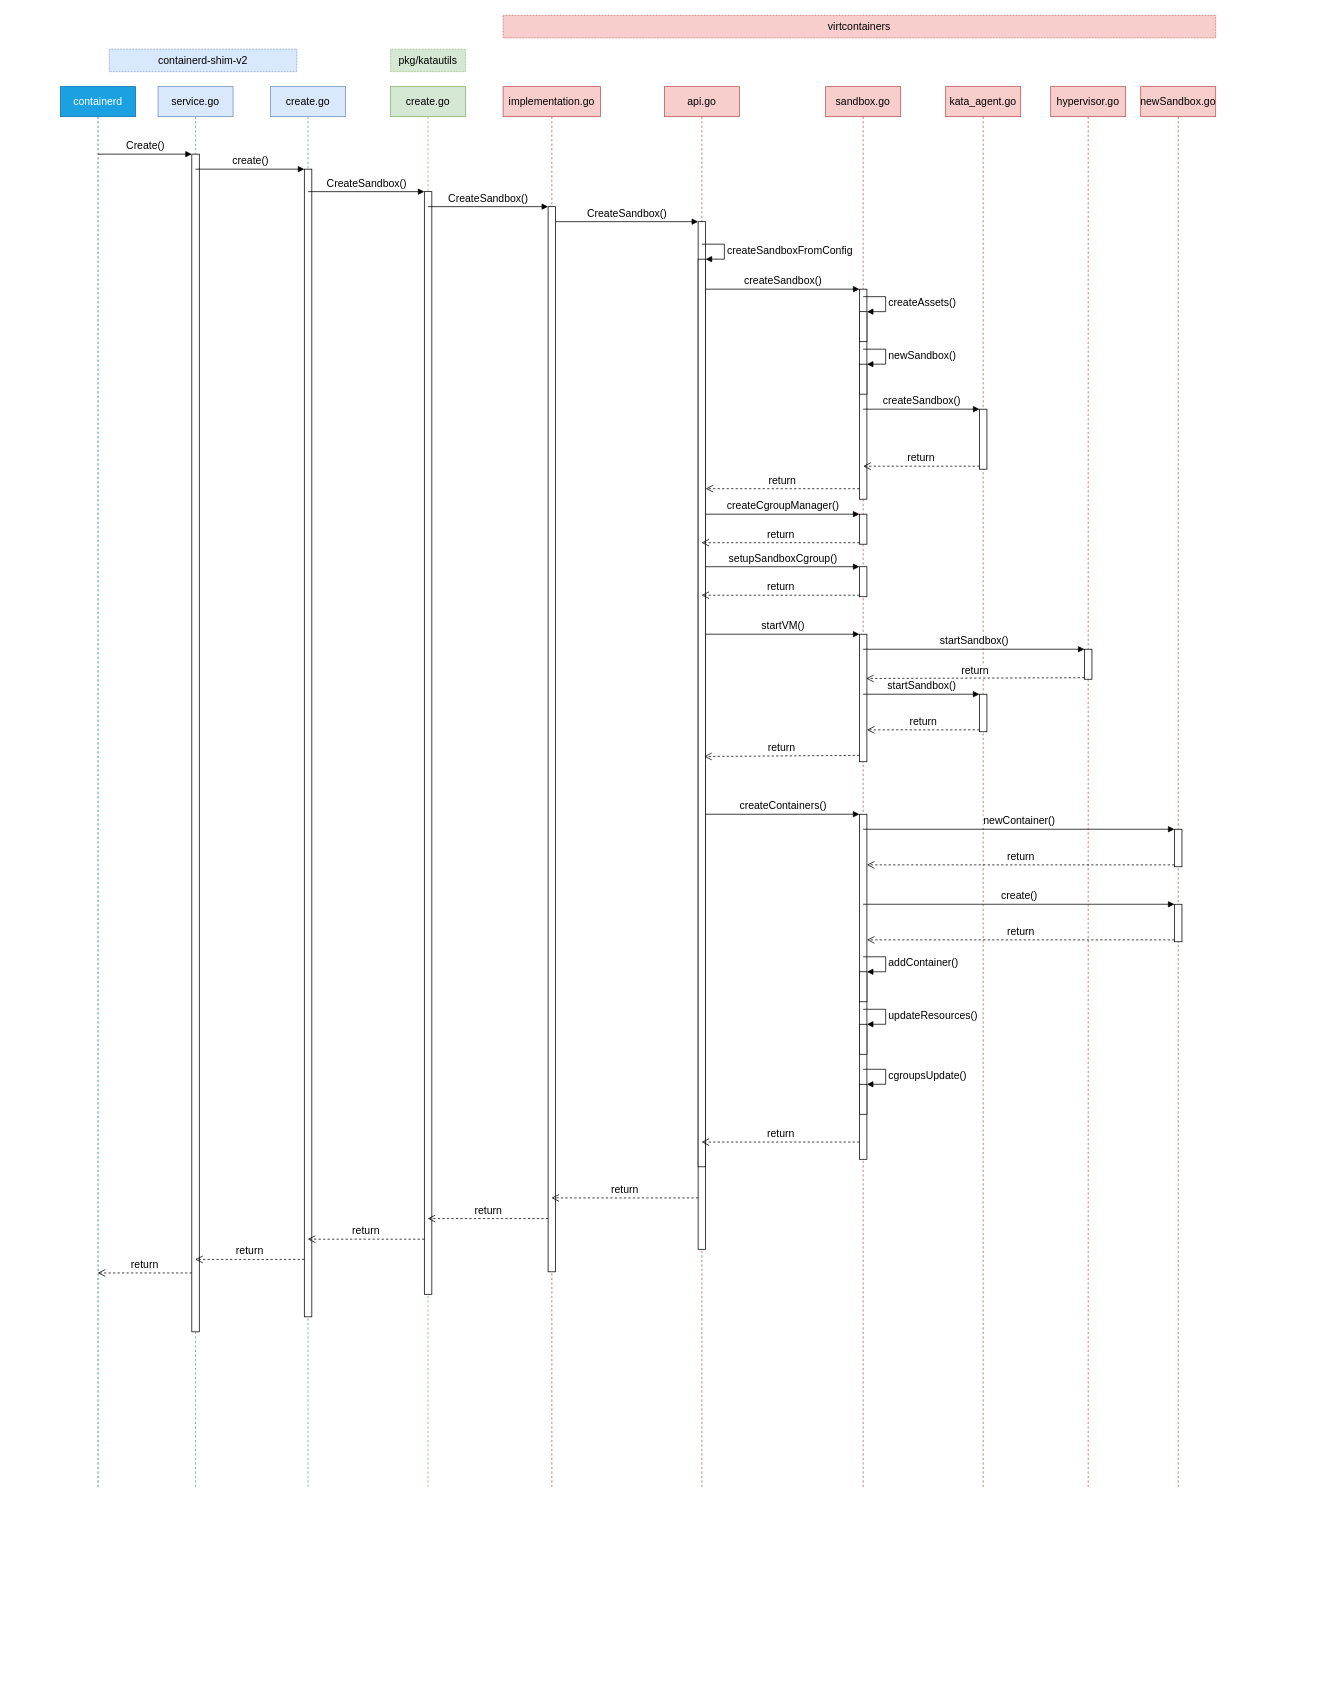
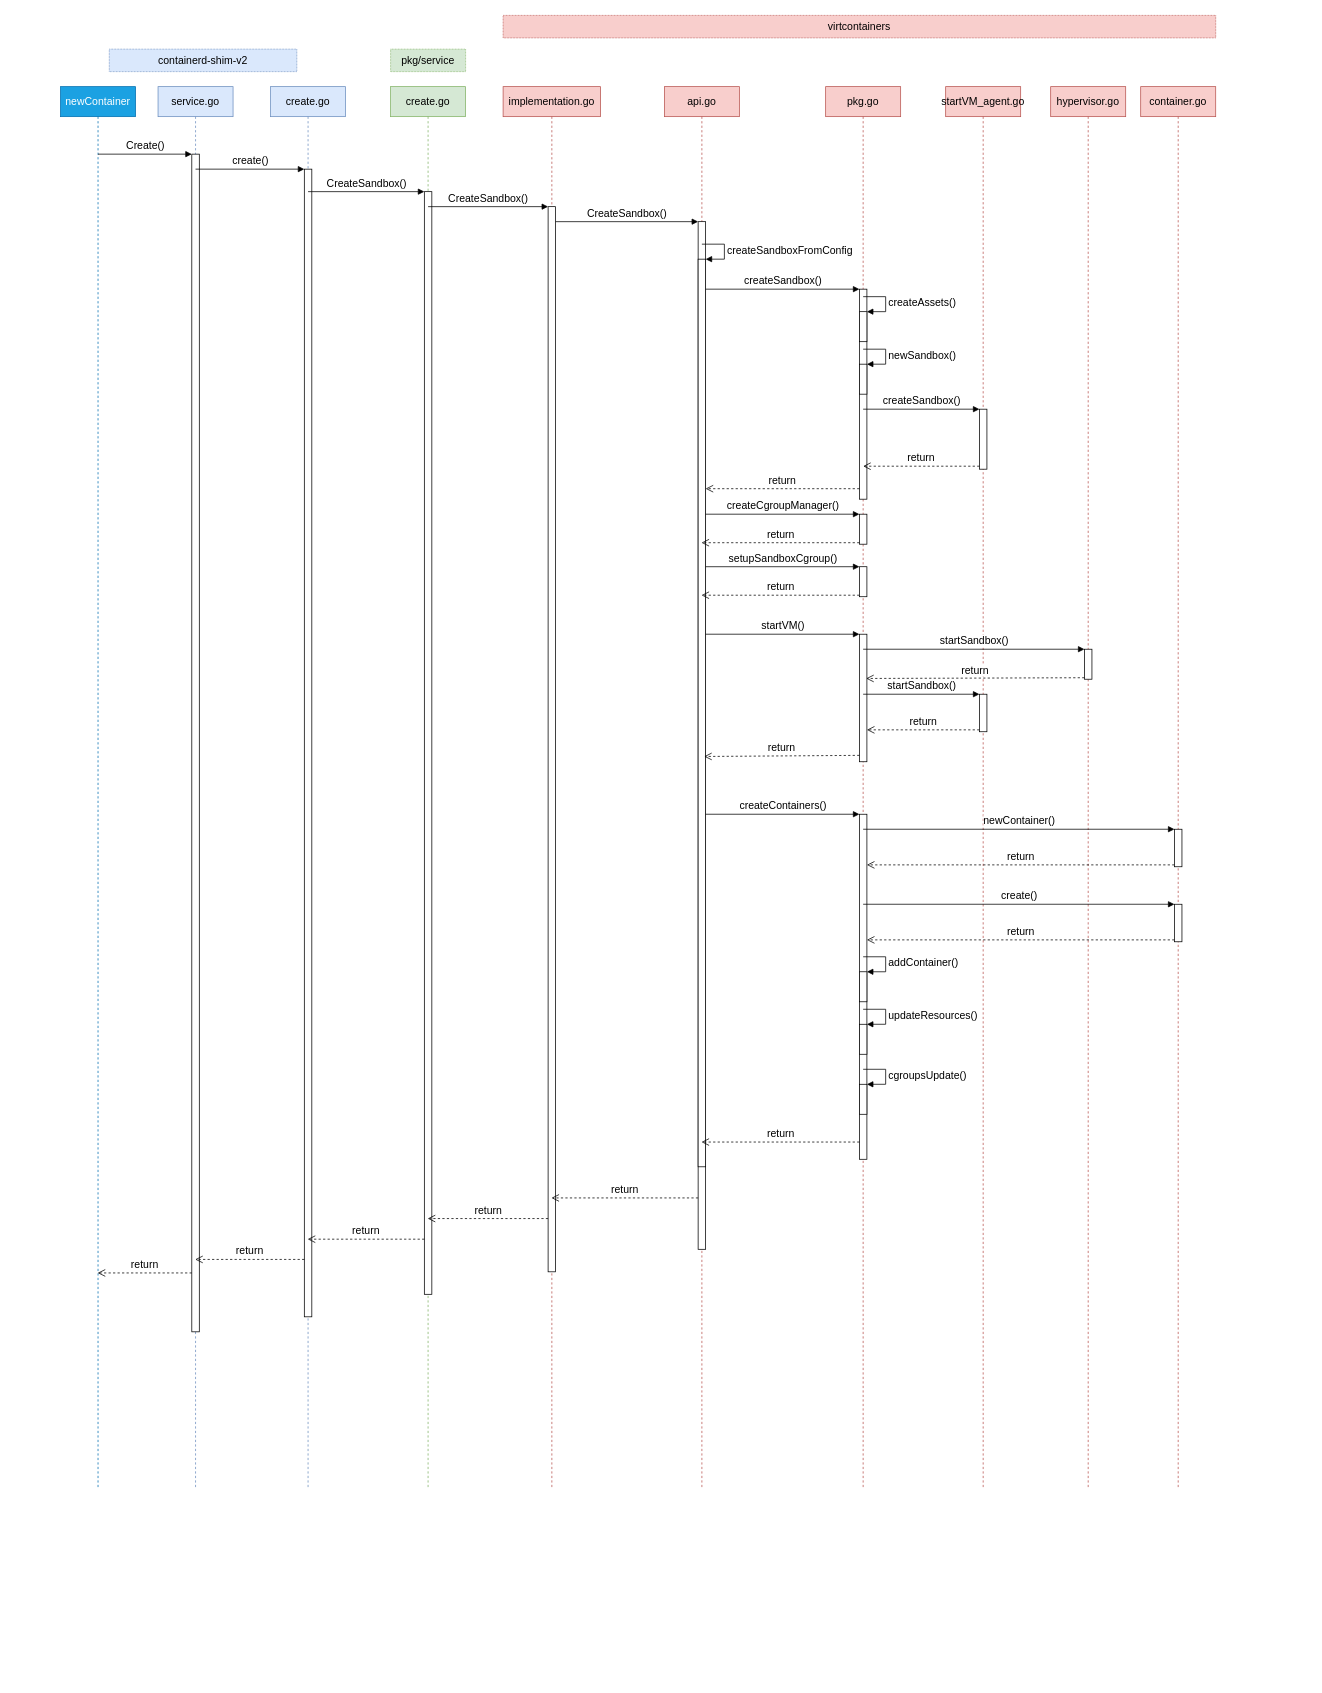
(428, 61) -> (428, 61)
(98, 102) -> (98, 102)
(863, 102) -> (863, 102)
(983, 102) -> (983, 102)
(1178, 102) -> (1178, 102)
